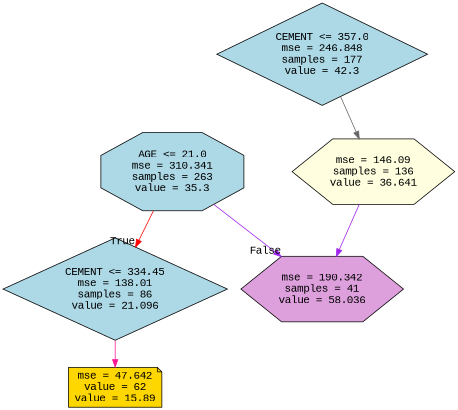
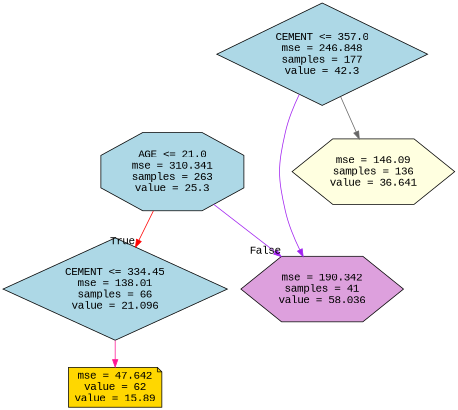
(172, 172) -> (172, 172)
(349, 227) -> (280, 172)
(115, 289) -> (115, 289)
